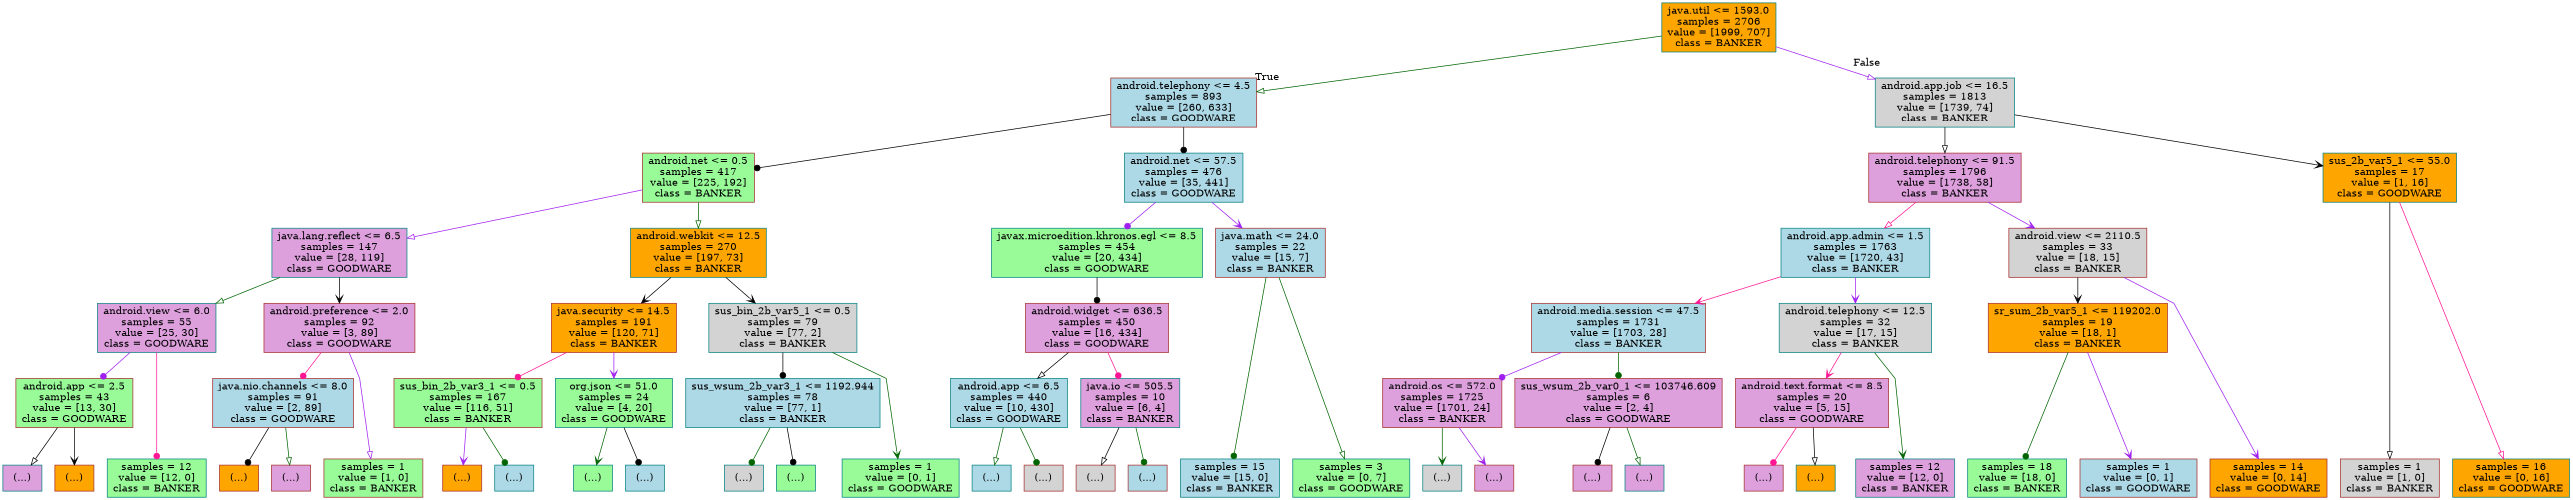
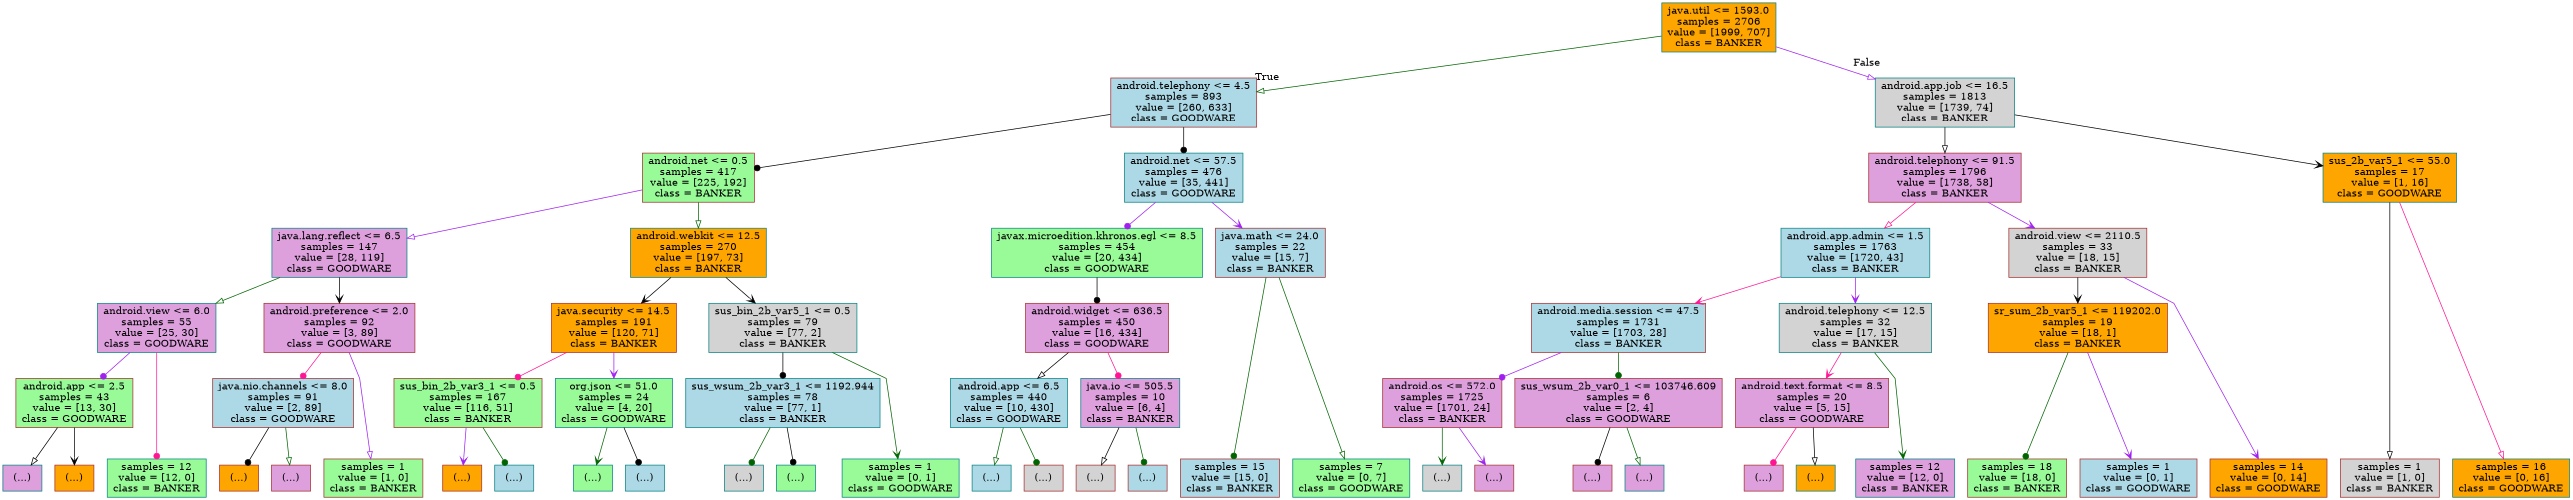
(1230, 478) -> (1230, 478)
(1351, 478) -> (1351, 478)
(2017, 478) -> (2017, 478)
